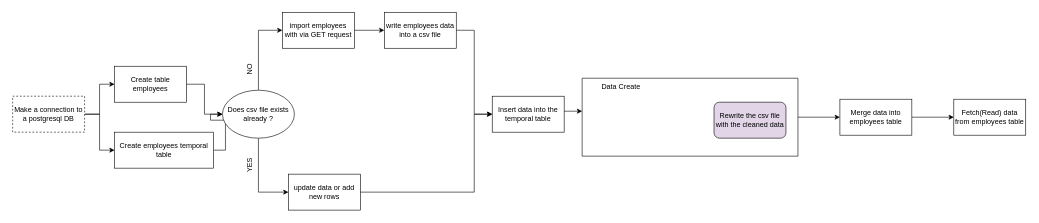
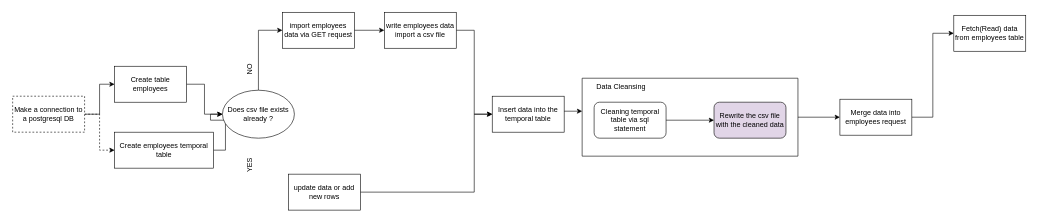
(318, 30) -> (318, 30)
(420, 30) -> (420, 30)
(621, 87) -> (621, 87)
(876, 117) -> (876, 117)
(990, 117) -> (990, 33)
none -> (630, 120)
none -> (708, 120)
(99, 138) -> (99, 138)
(258, 166) -> none
